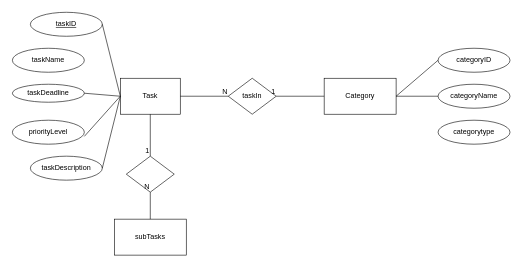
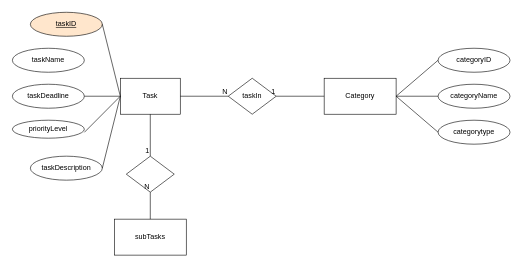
(66, 24) -> (66, 24)
(48, 93) -> (48, 96)
none -> (418, 115)
(48, 132) -> (48, 129)
